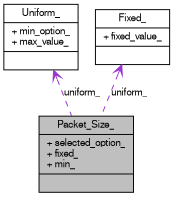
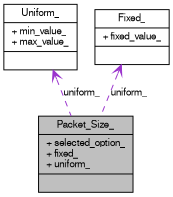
(41, 31) -> (40, 31)
(61, 164) -> (68, 164)
